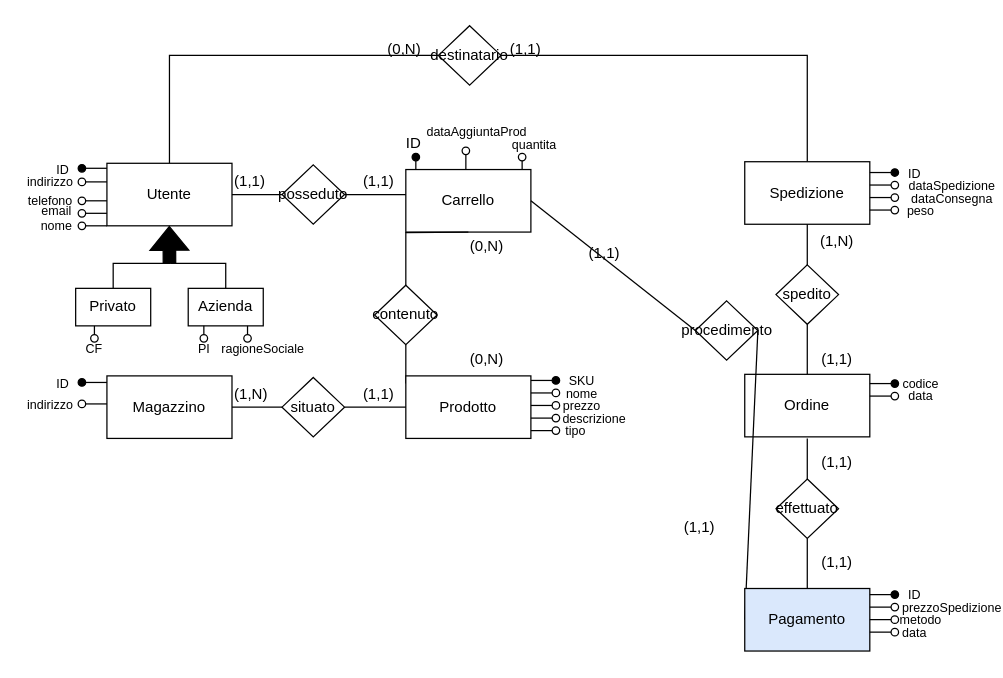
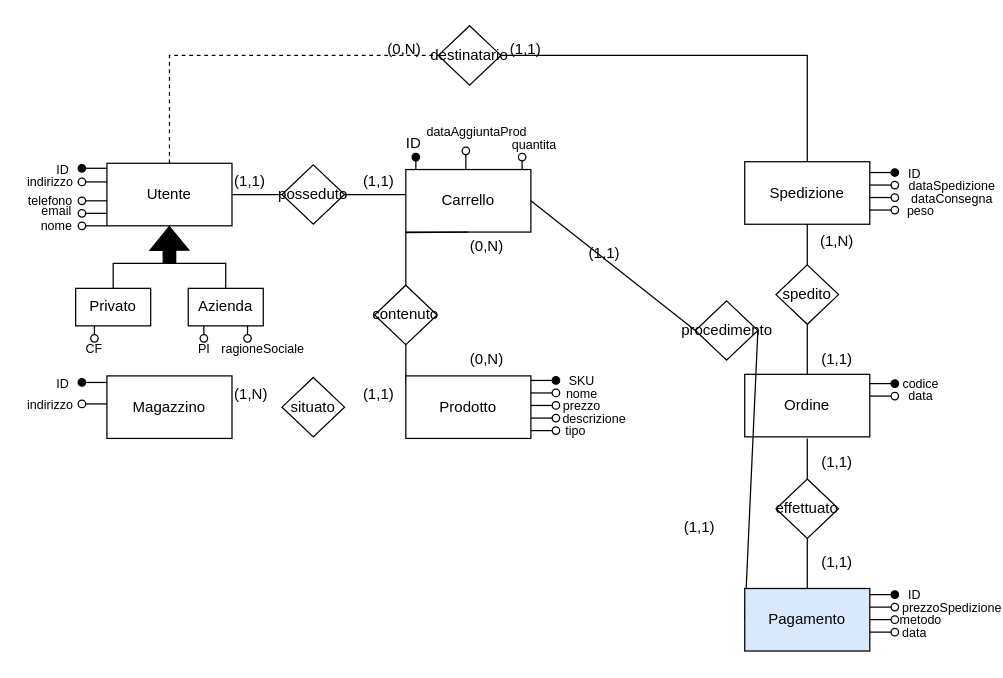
(251, 55) -> (251, 55)
(257, 407) -> none
(374, 407) -> none
